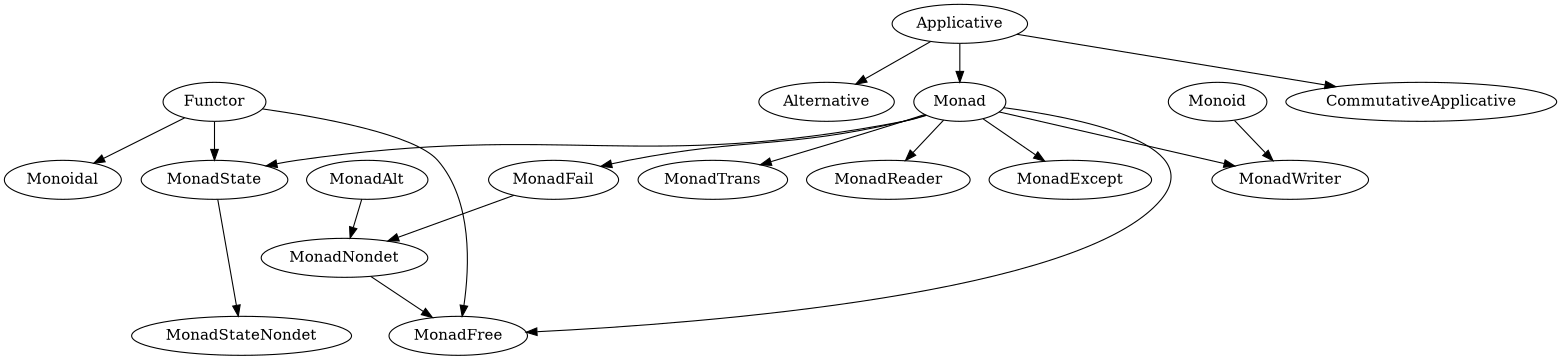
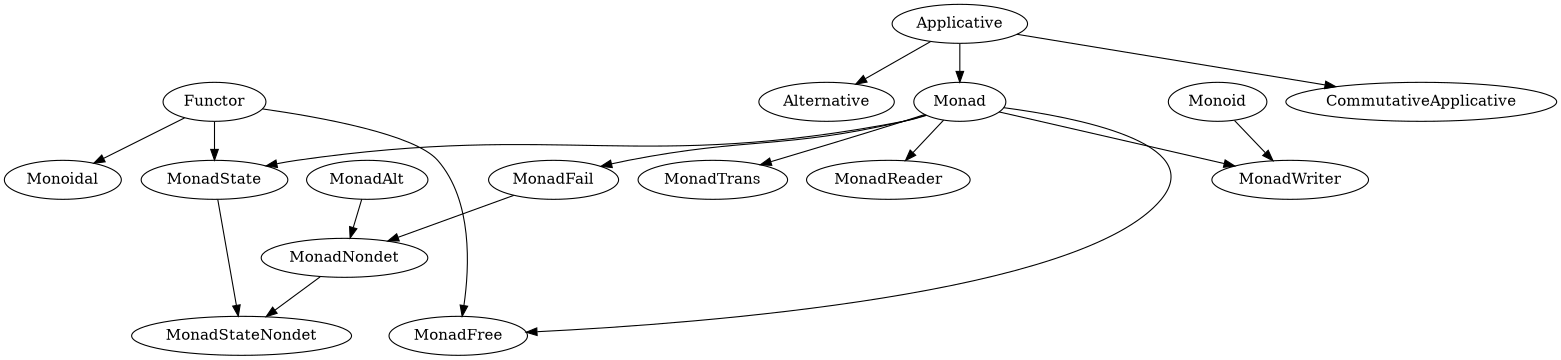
(1070, 180) -> none
(397, 294) -> (298, 294)
